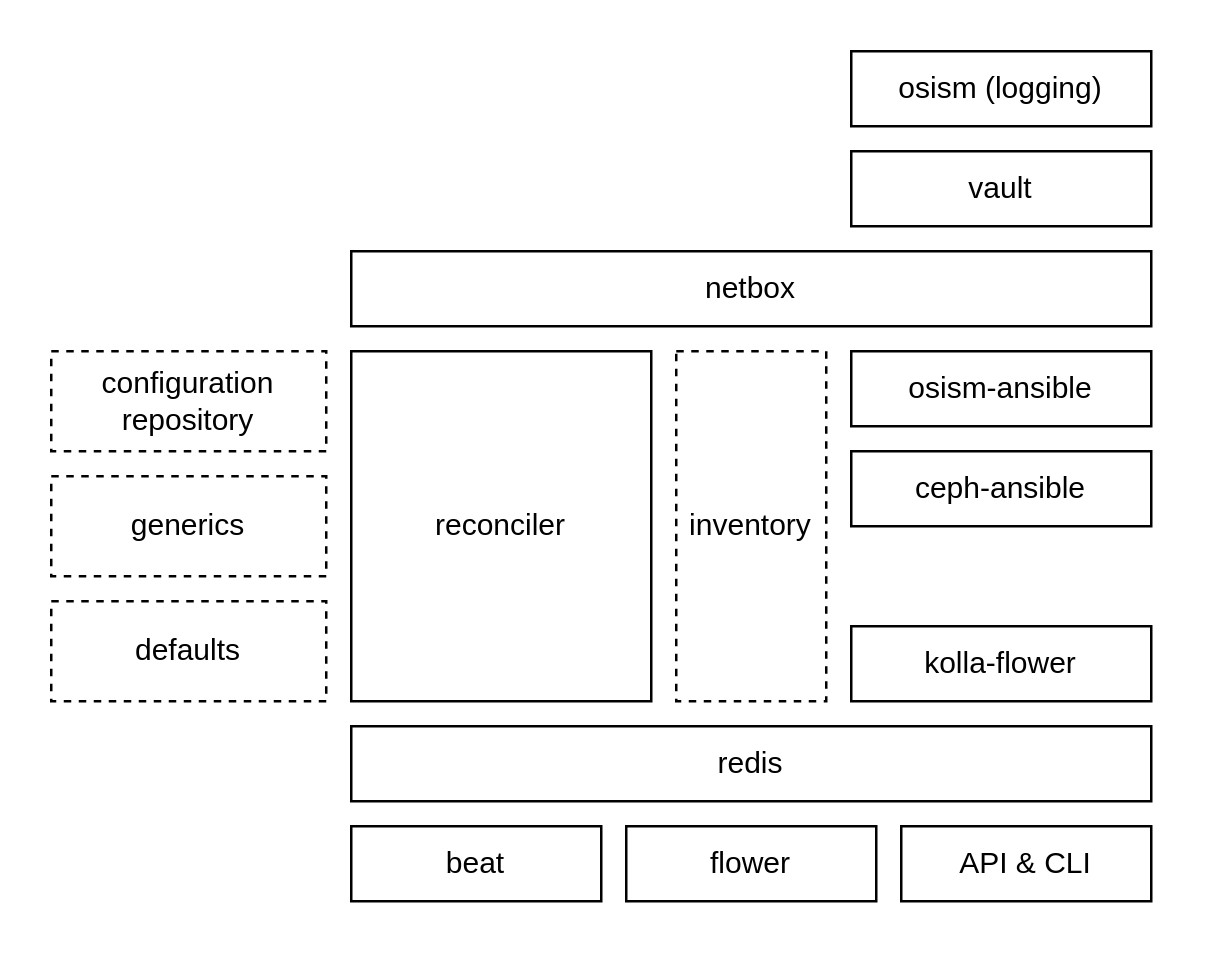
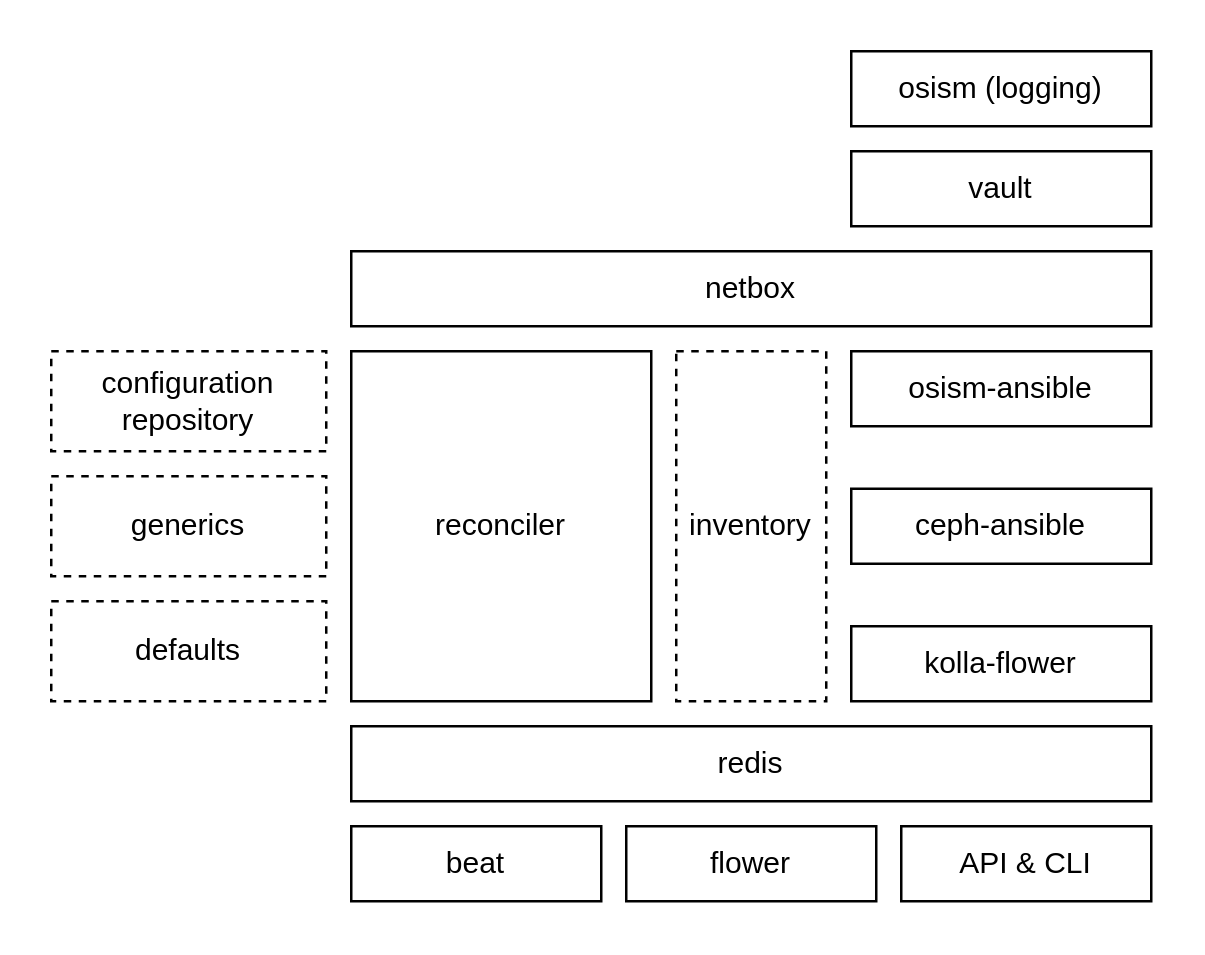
(1001, 489) -> (1001, 526)
